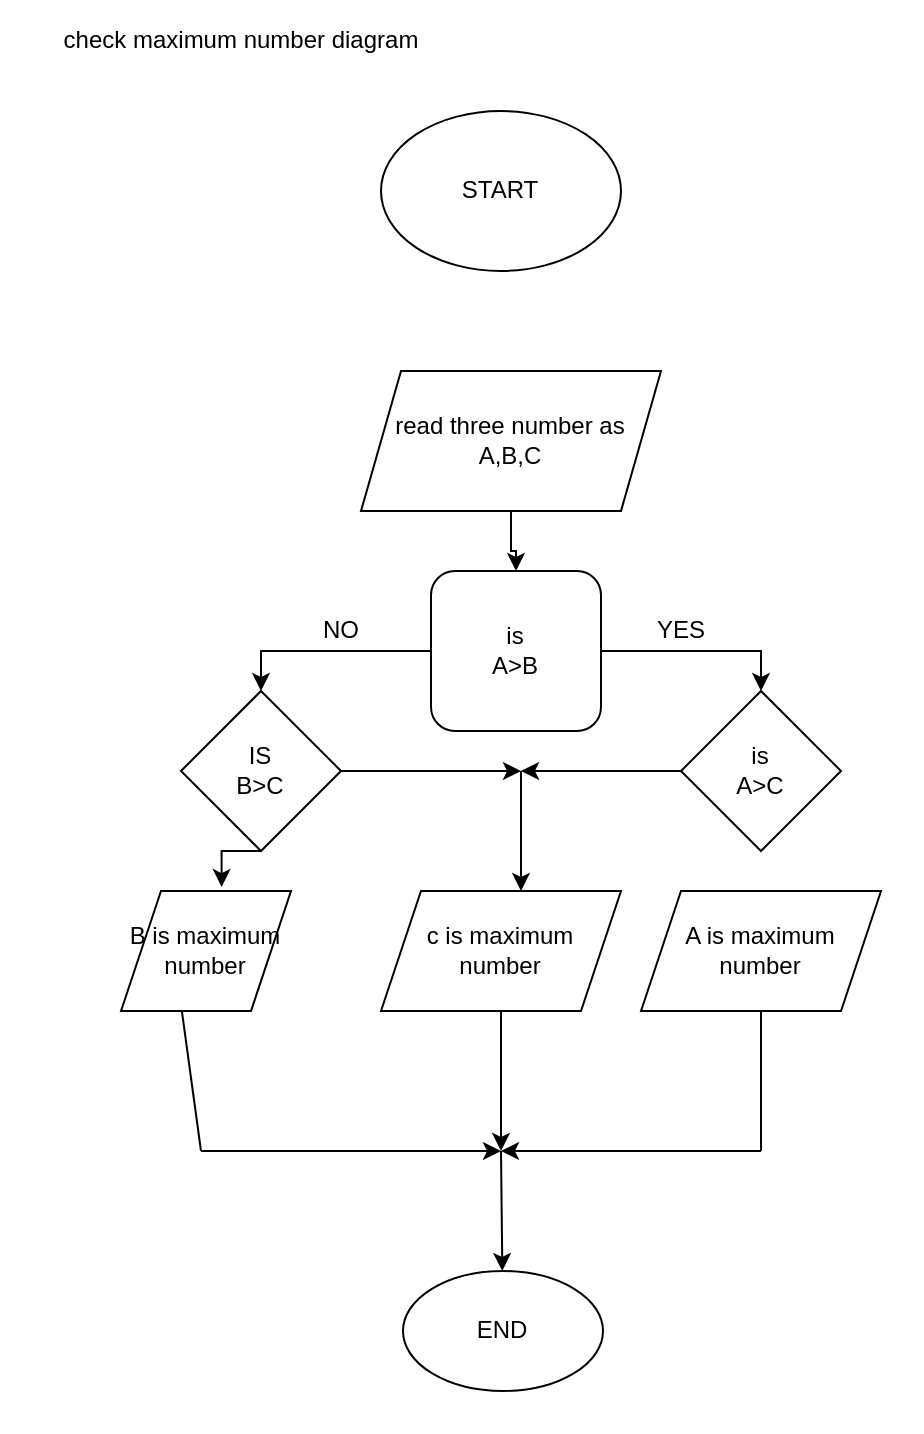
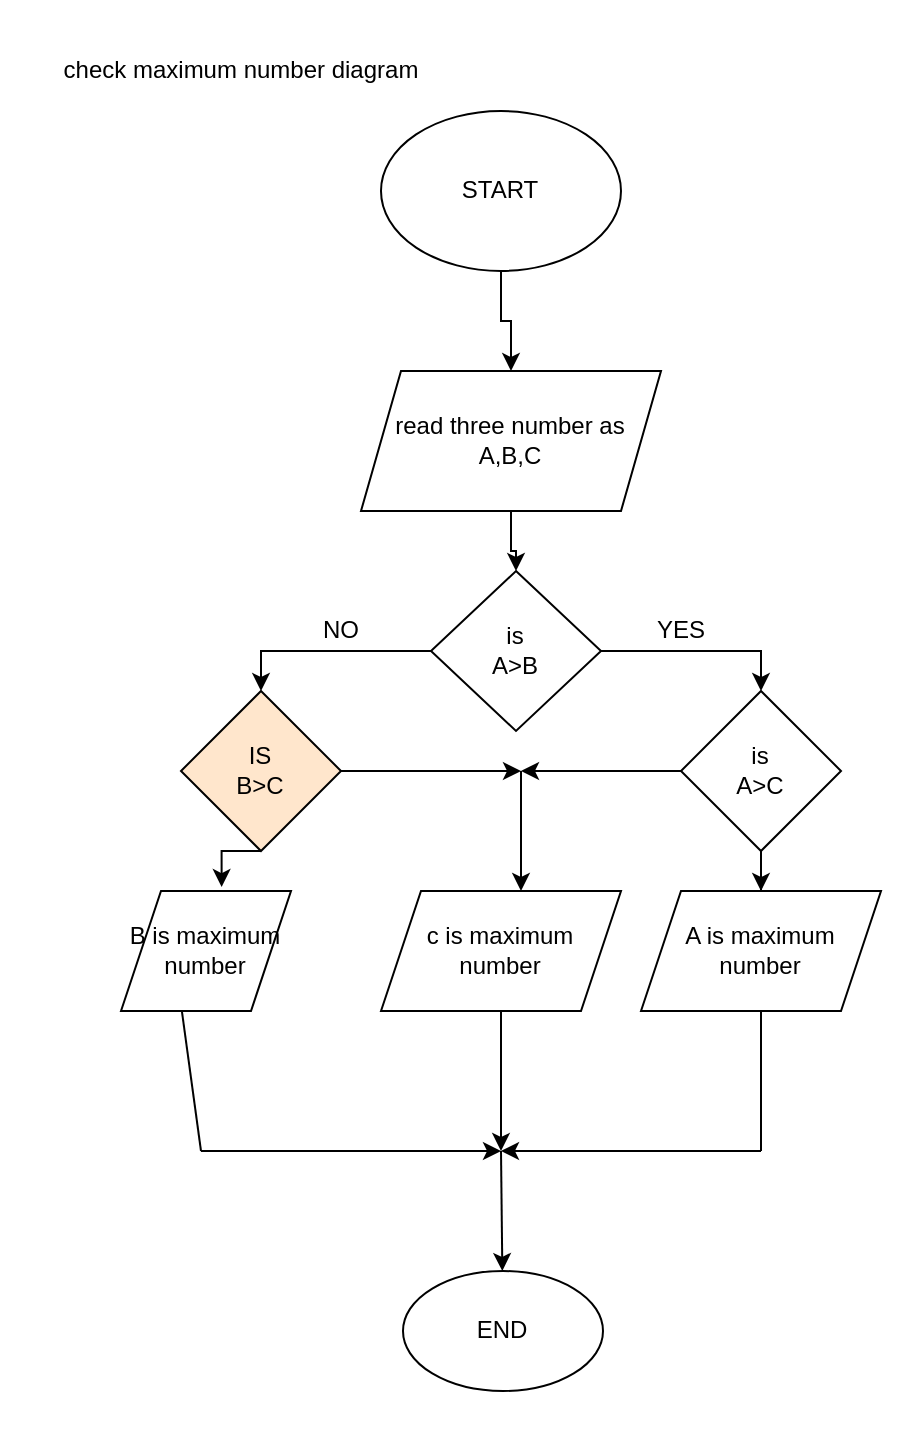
(241, 41) -> (241, 71)
none -> (501, 319)
(516, 651) -> (516, 651)
(261, 771) -> (261, 771)
none -> (761, 878)
